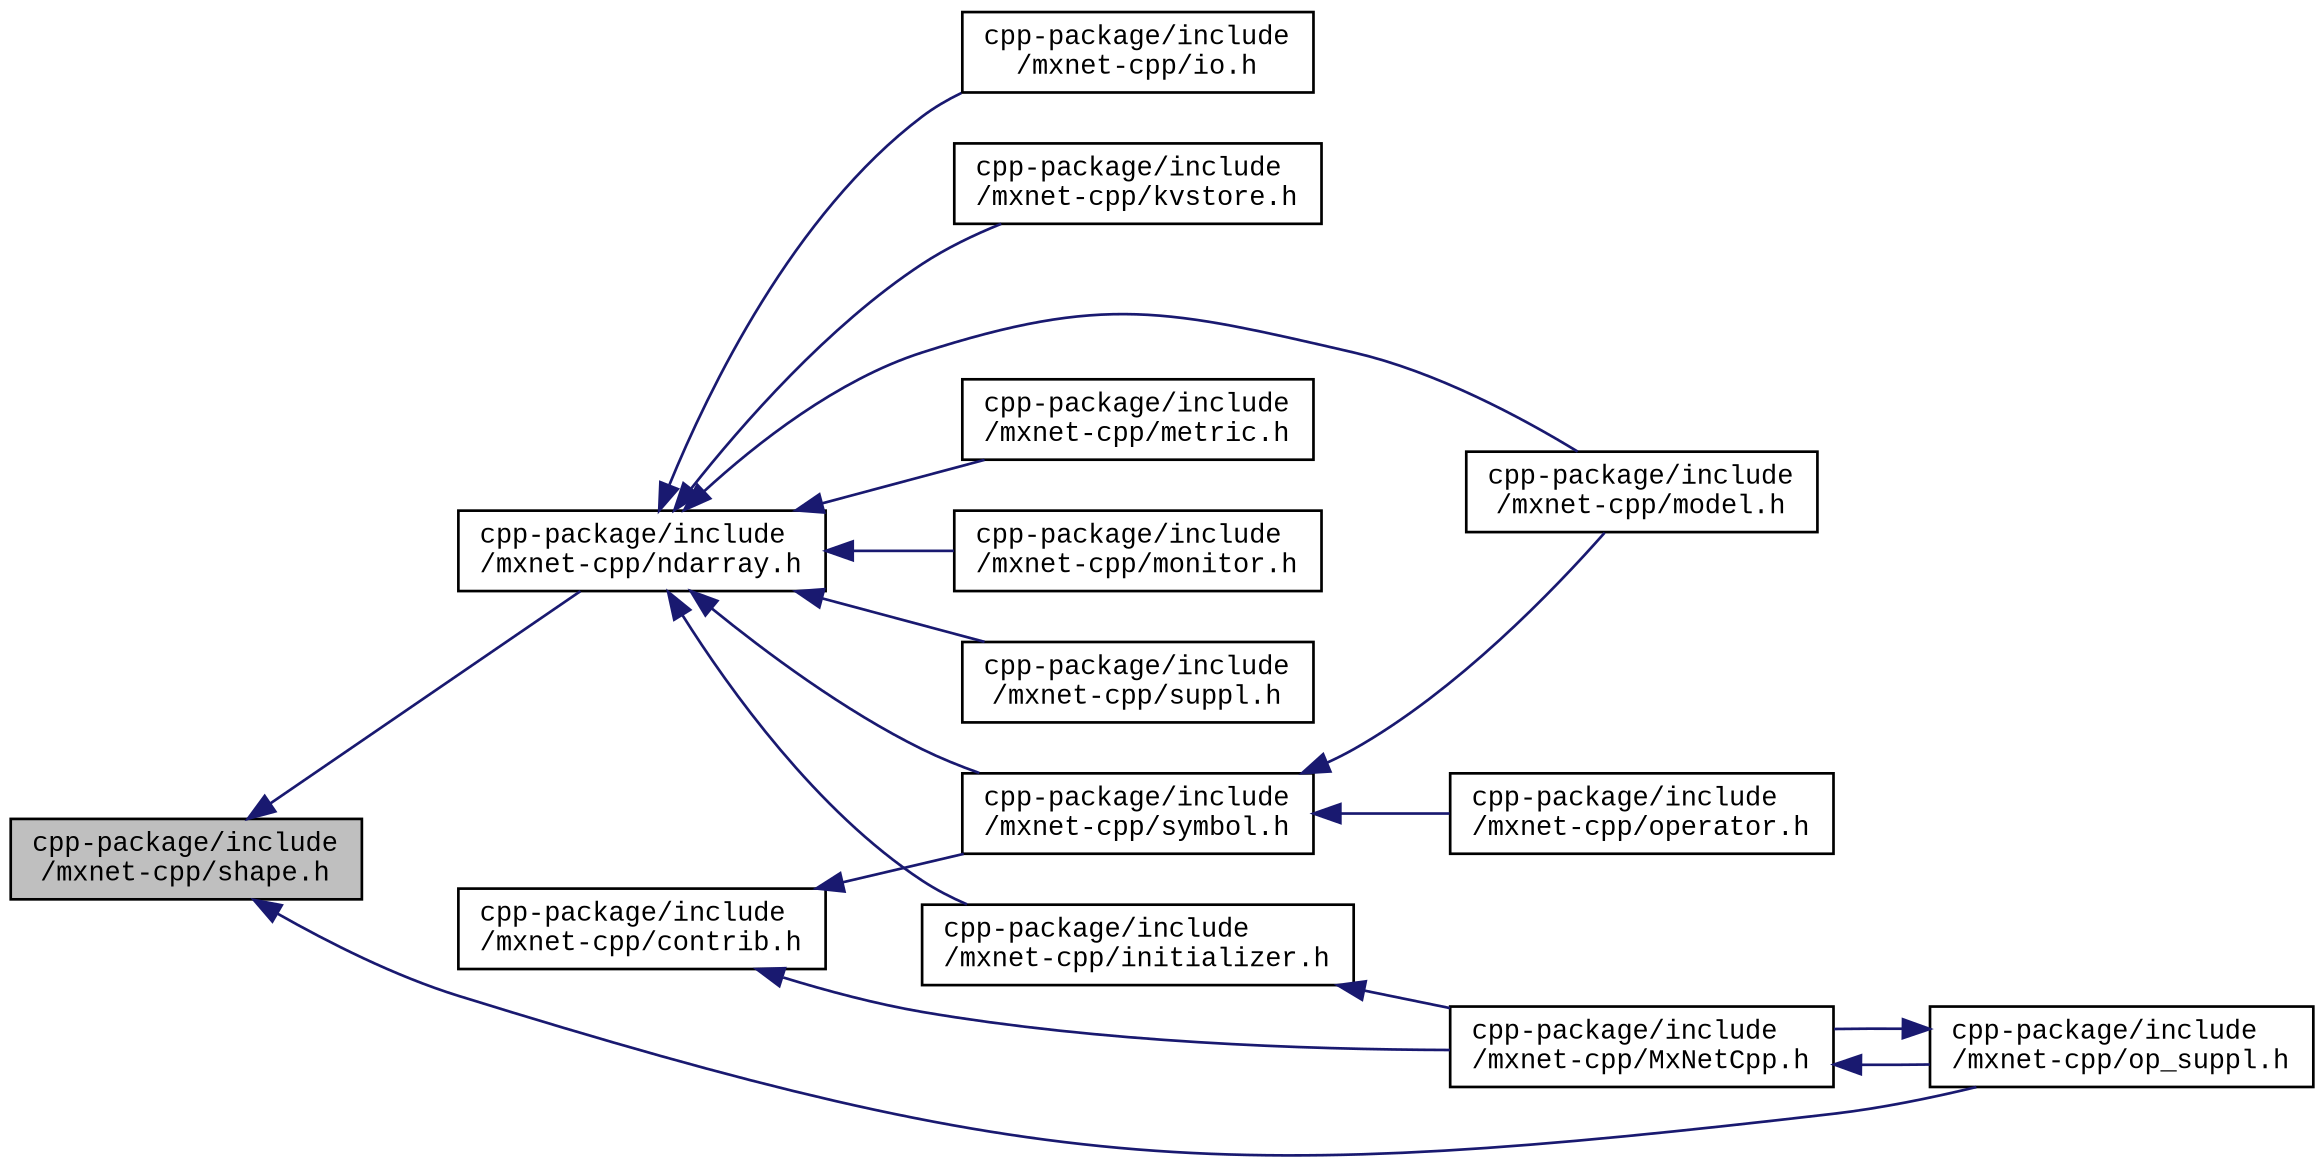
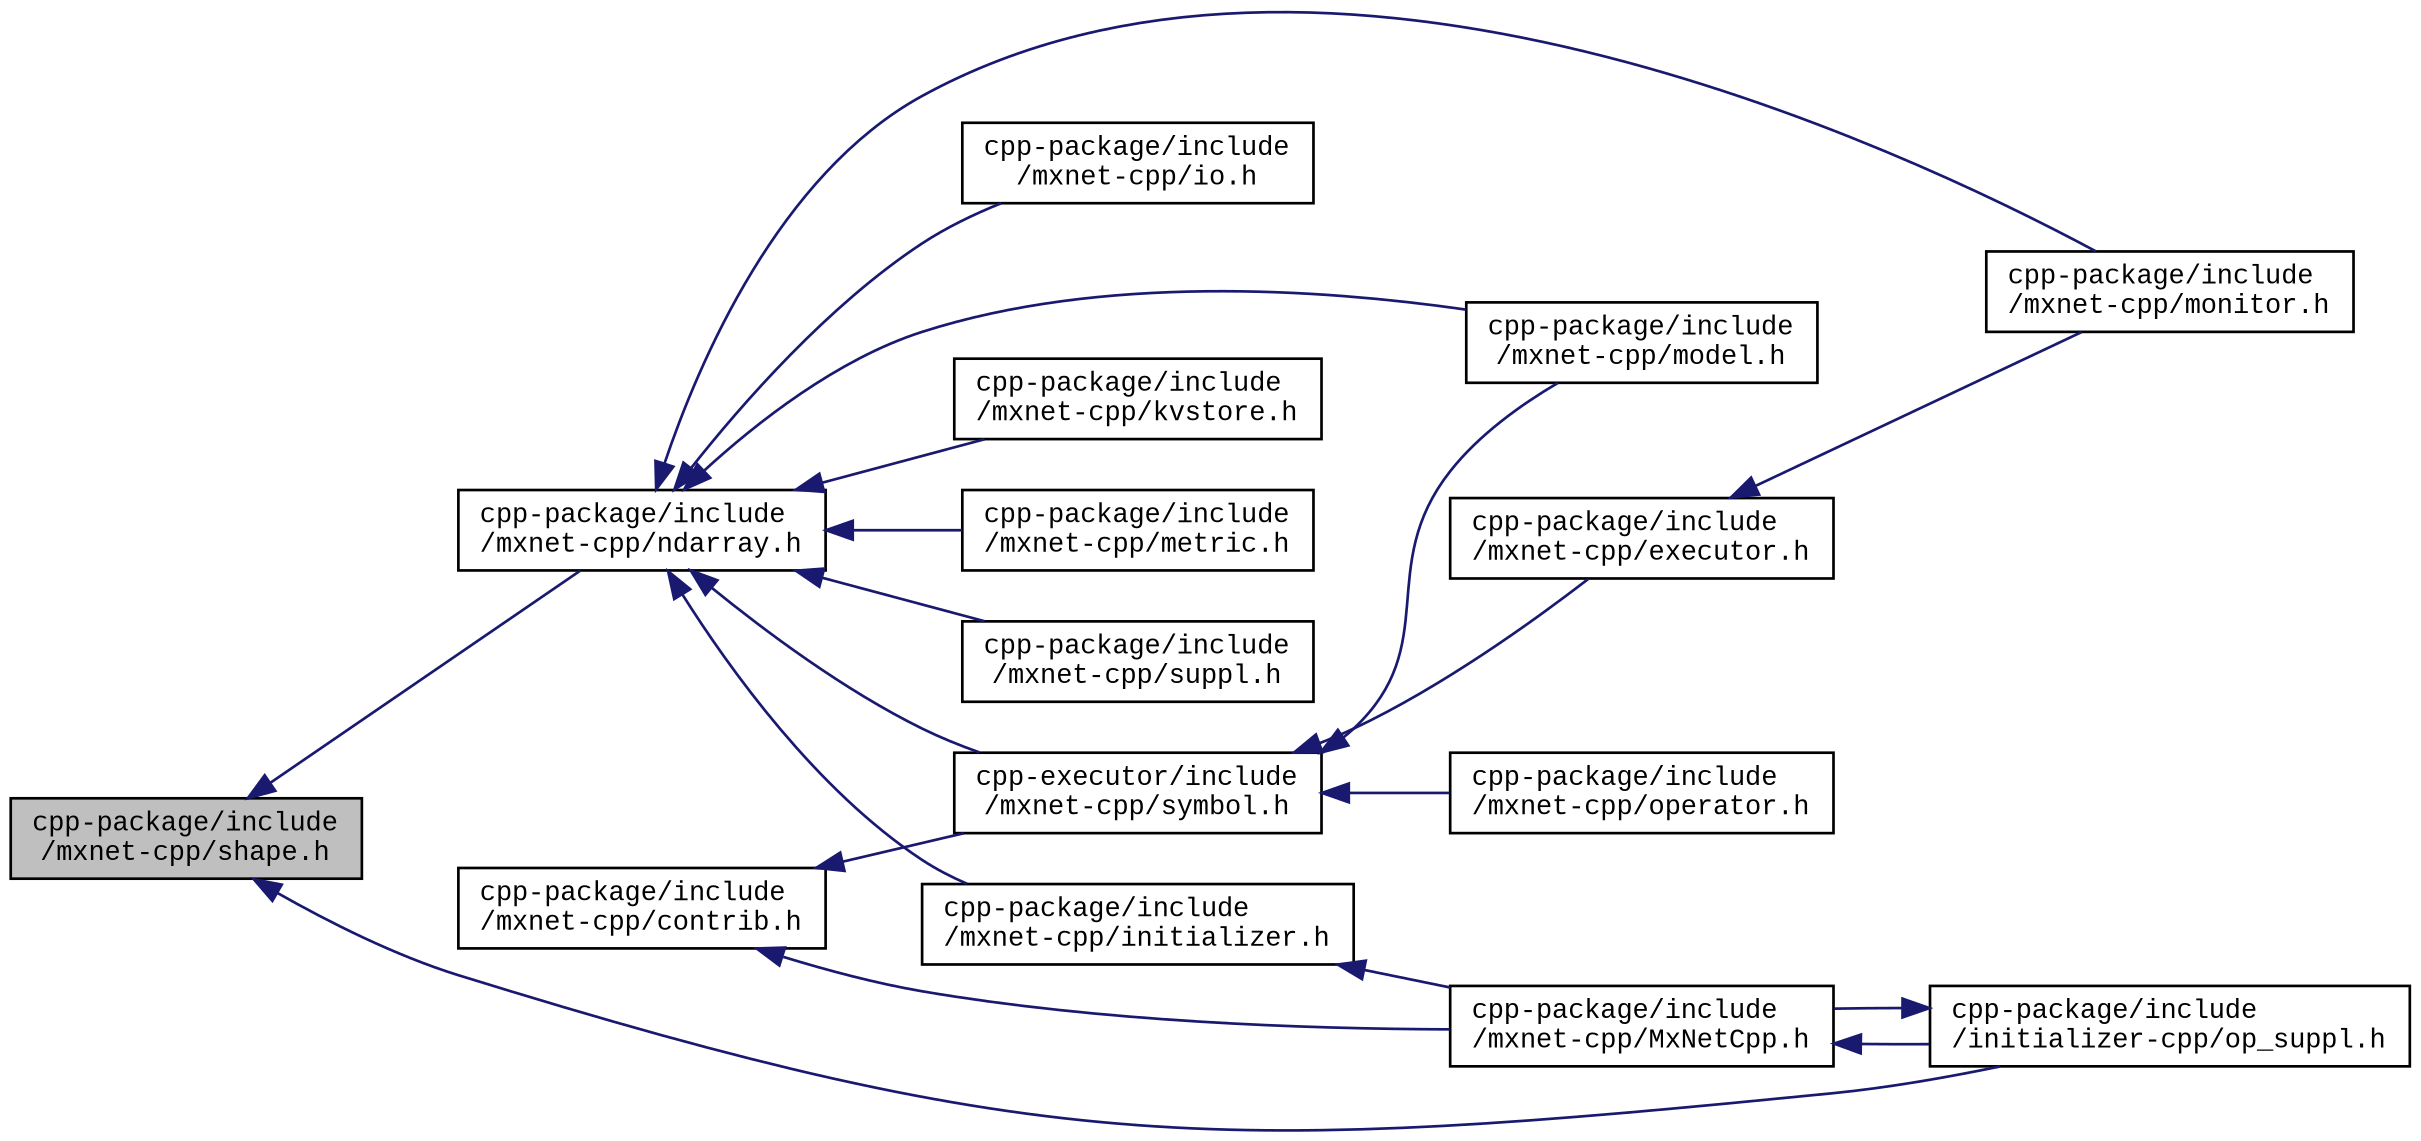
none -> (1642, 538)
(1138, 814) -> (1138, 793)
(2122, 1047) -> (2170, 1026)
